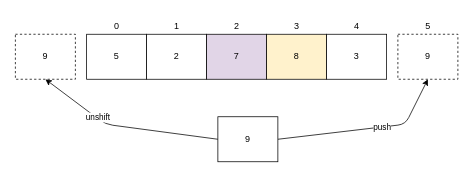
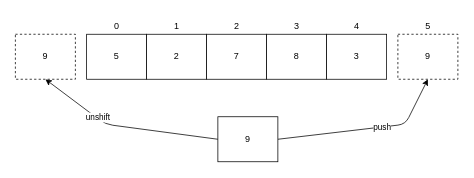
(237, 57) -> (237, 57)
(297, 57) -> (297, 57)
